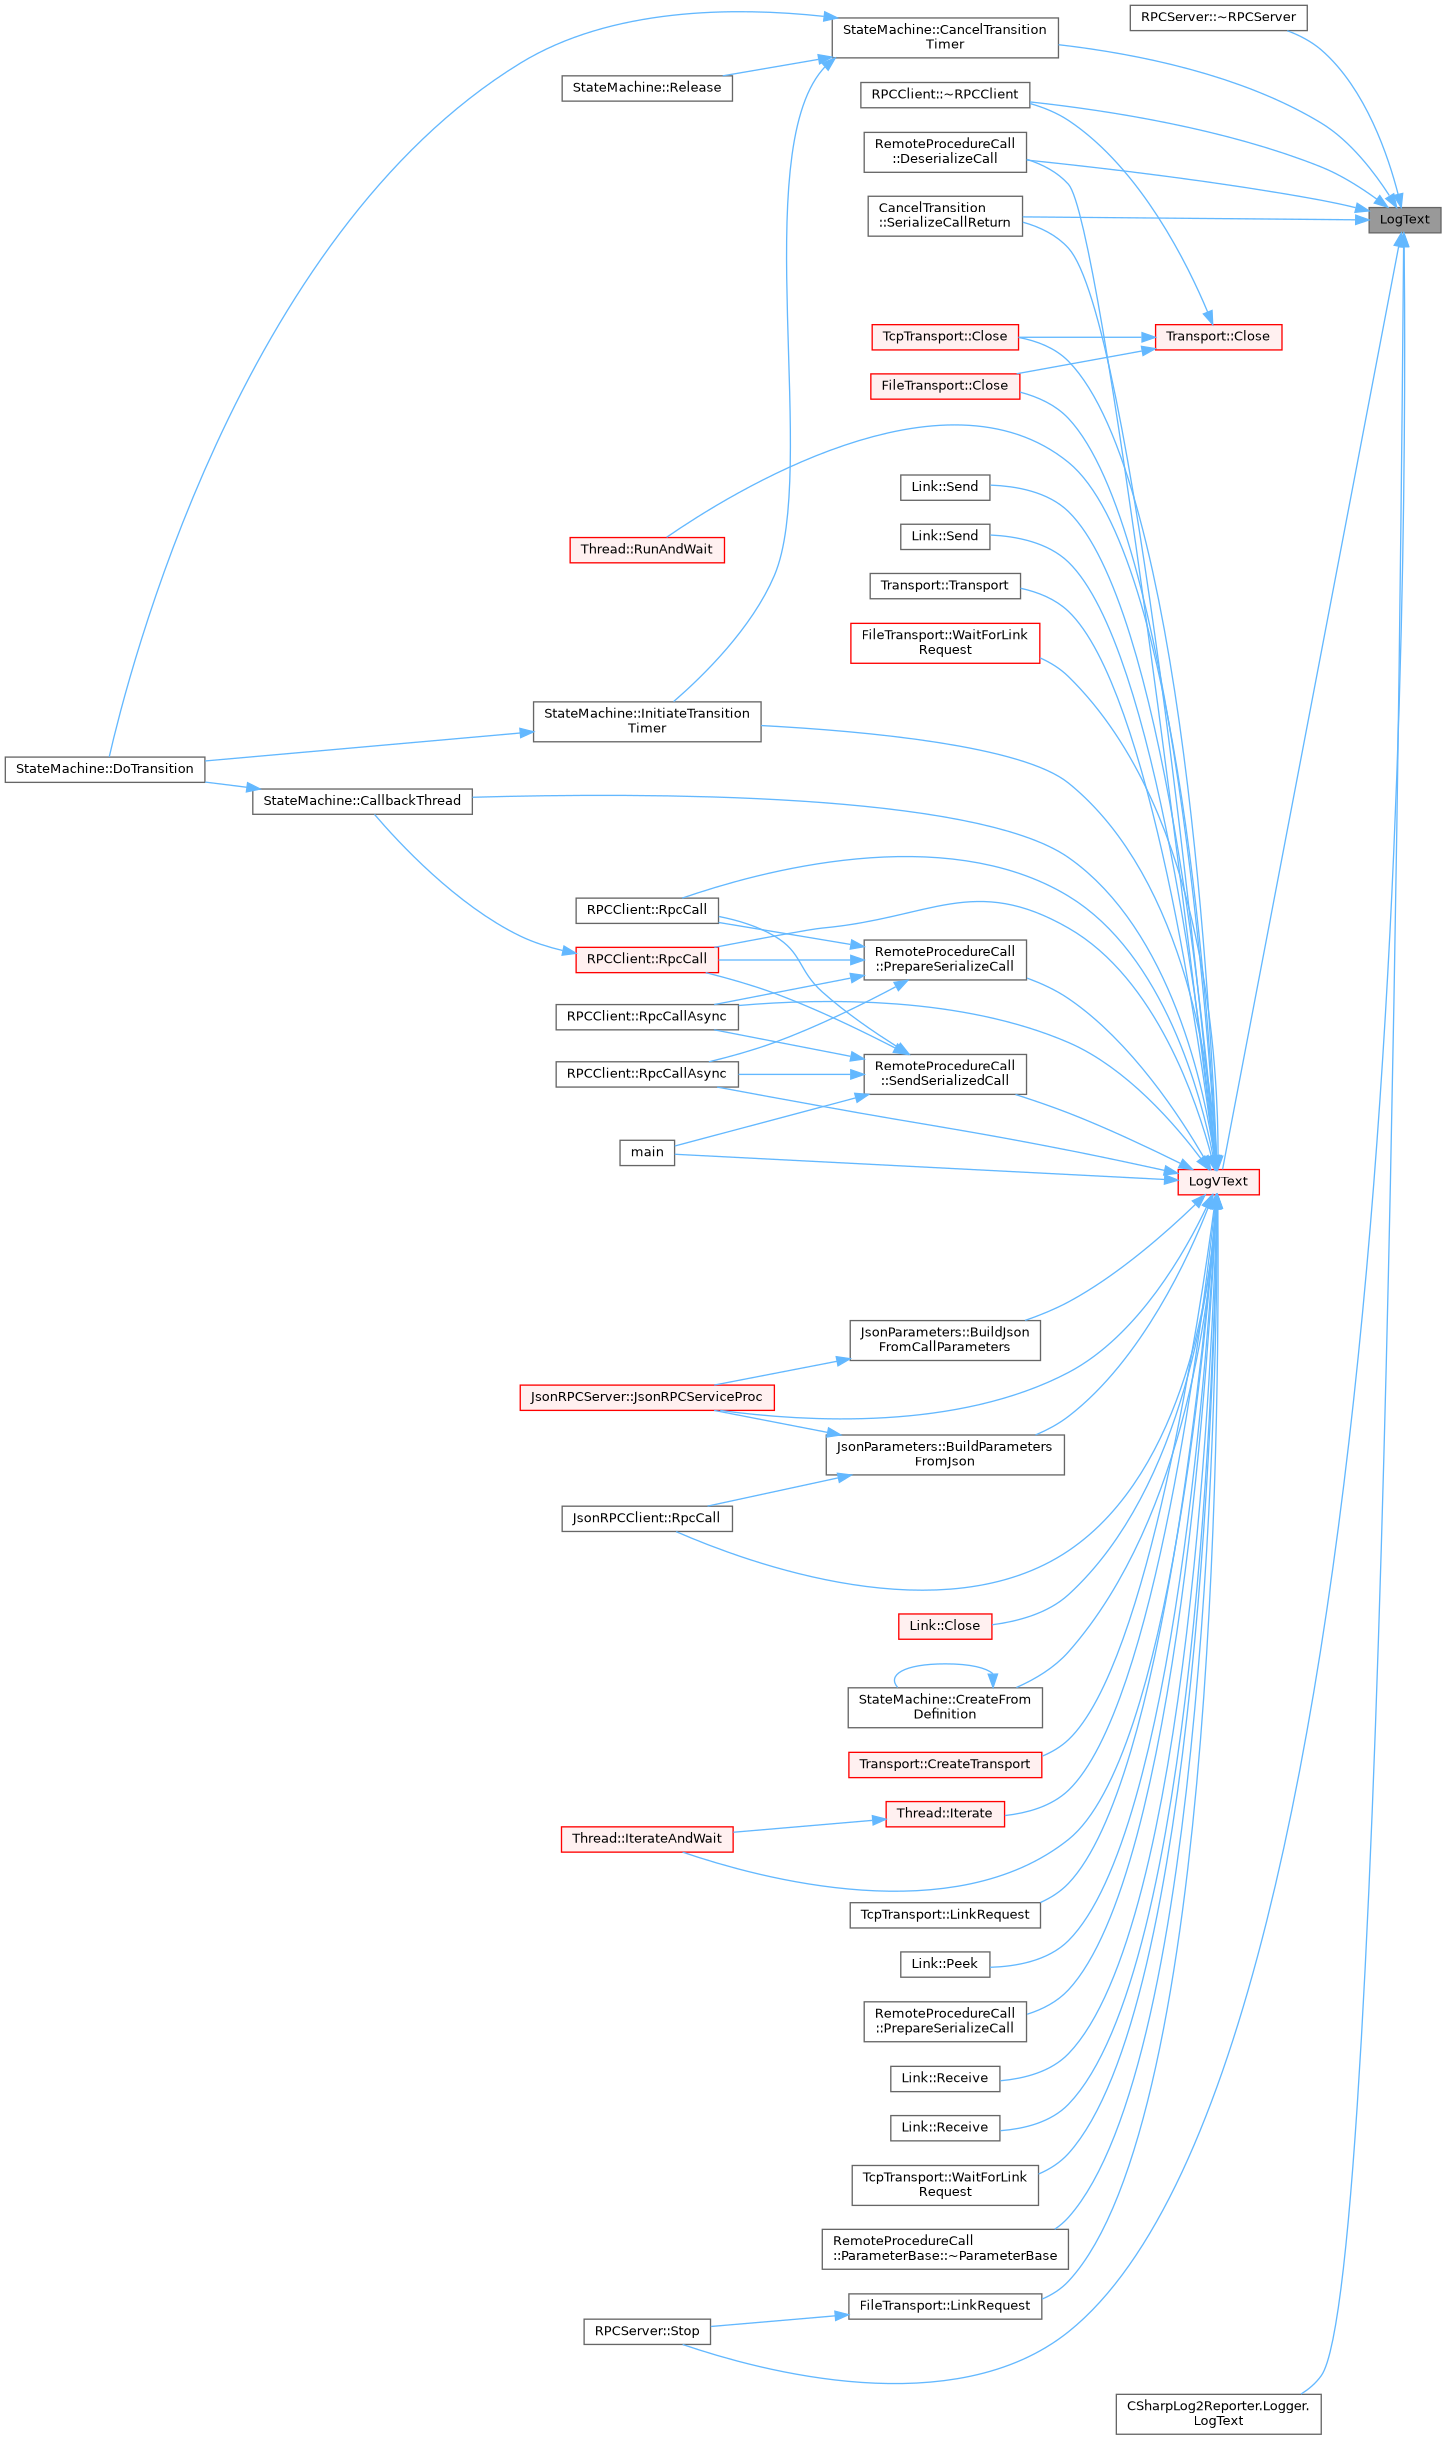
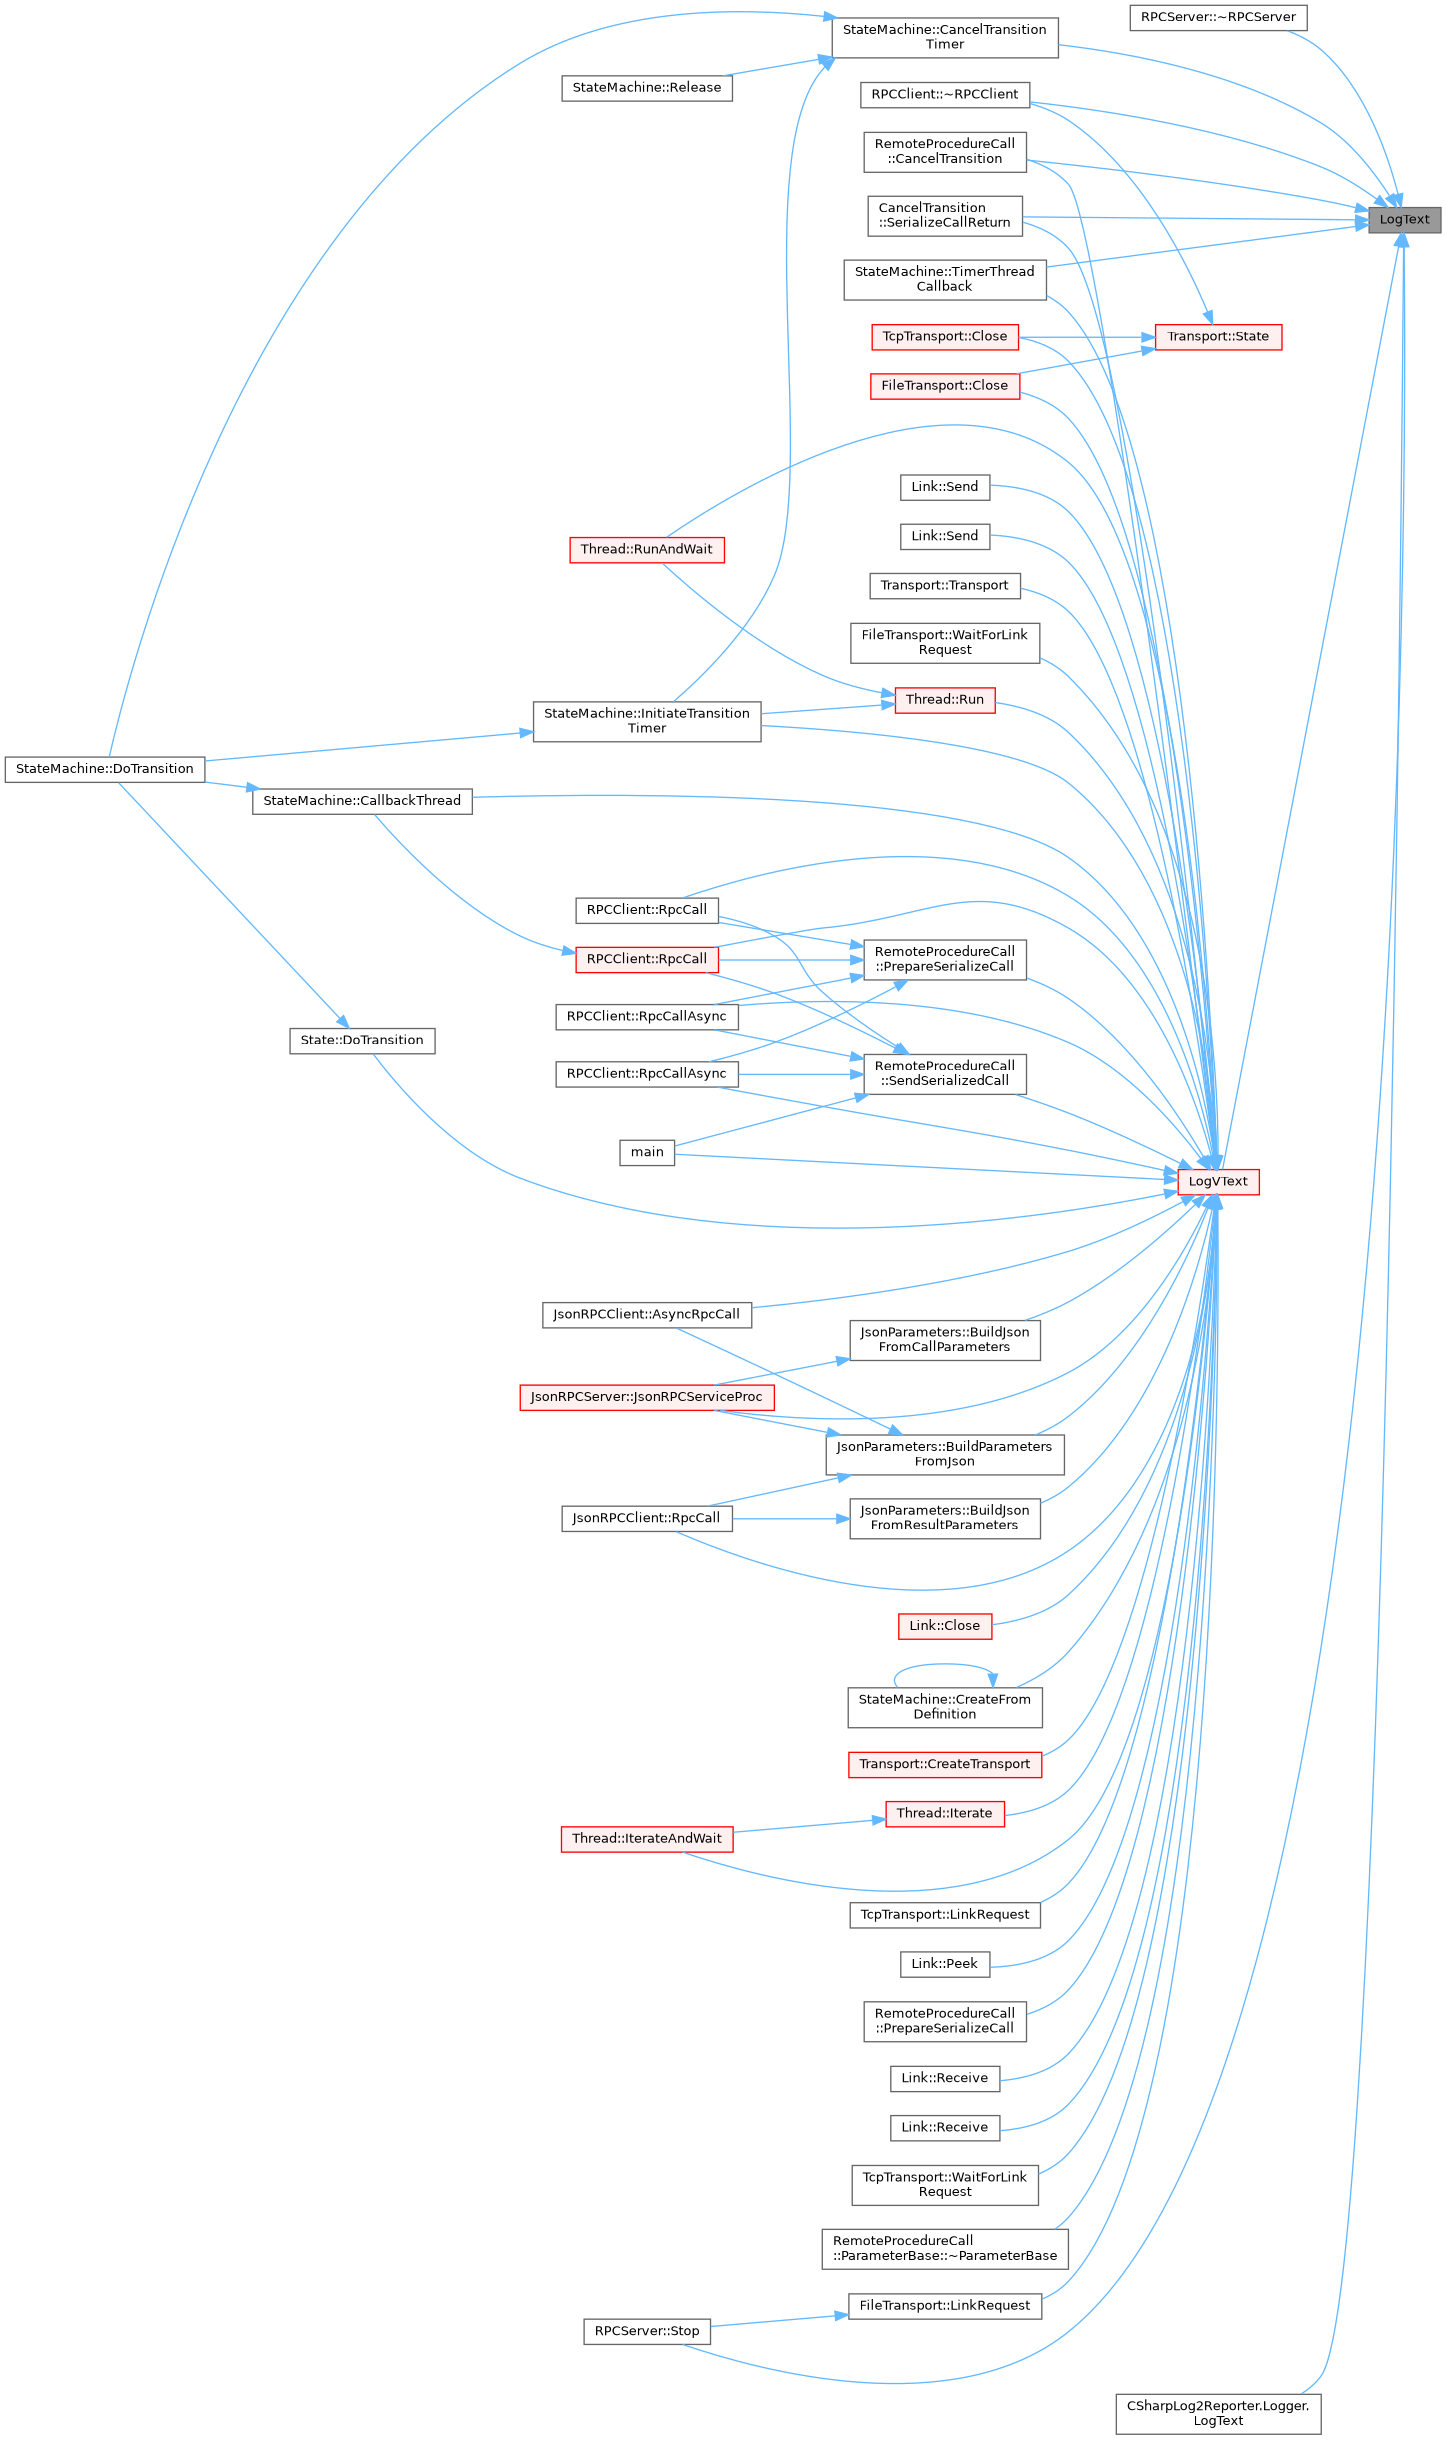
(945, 152) -> (945, 152)
none -> (945, 280)
(1219, 337) -> (1219, 337)
(945, 643) -> (945, 643)
none -> (945, 701)
none -> (363, 1041)
none -> (647, 1315)
none -> (945, 1519)
